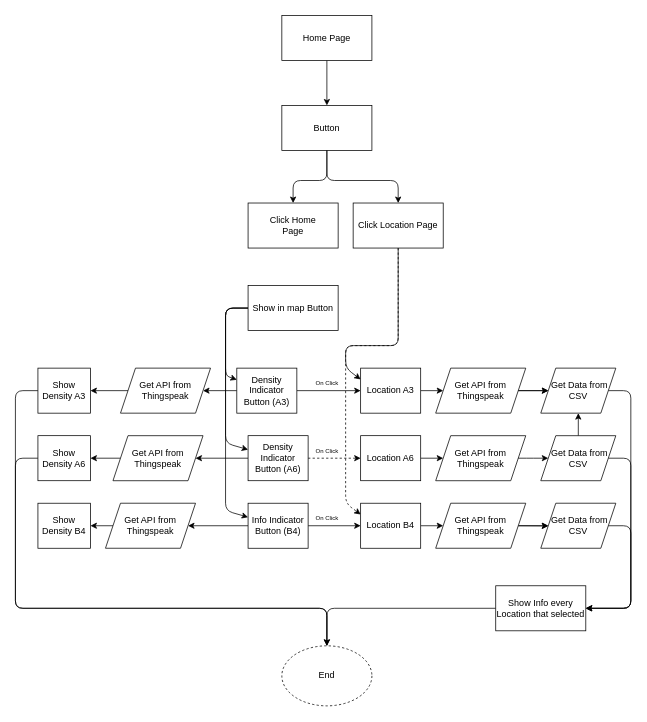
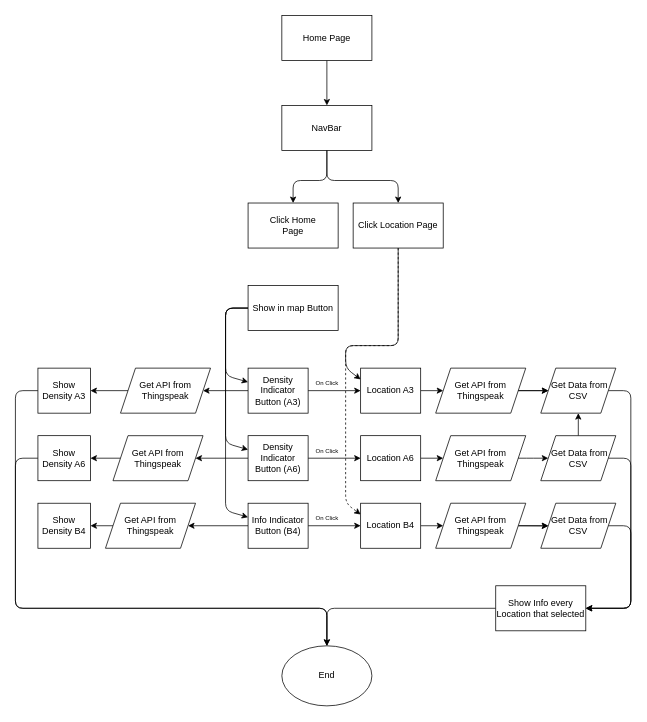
(327, 128) -> (327, 128)
(267, 390) -> (278, 390)
(330, 458) -> (330, 458)
(327, 675) -> (327, 675)
